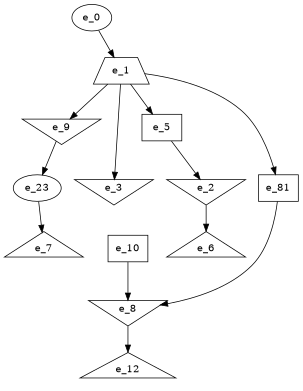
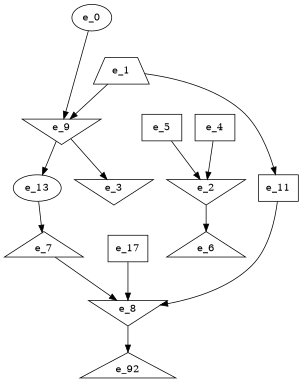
(105, 41) -> (77, 71)
(139, 96) -> none
(118, 128) -> (86, 156)
none -> (215, 128)
(37, 188) -> (37, 188)
(278, 188) -> (278, 188)
(128, 249) -> (128, 249)
none -> (83, 277)
(128, 369) -> (128, 369)
